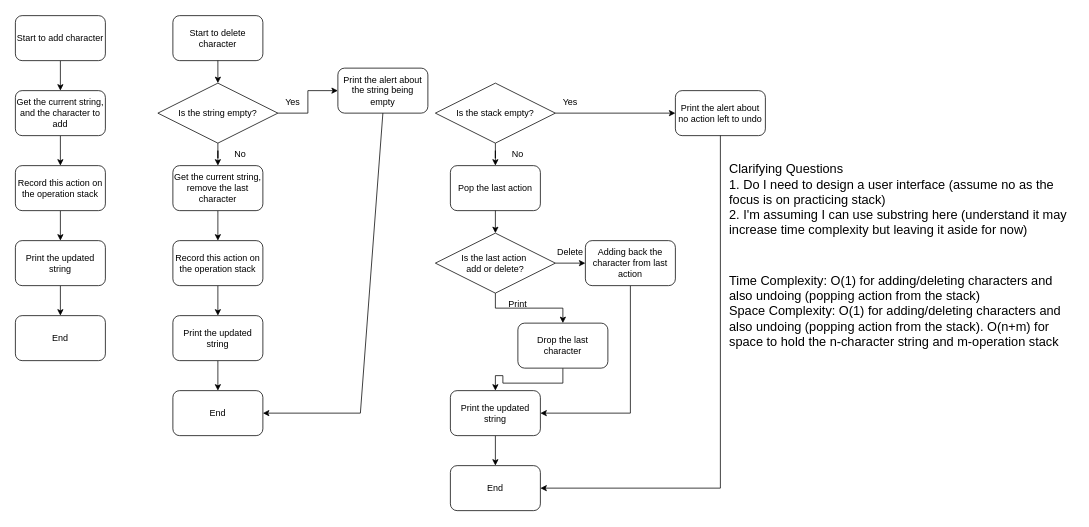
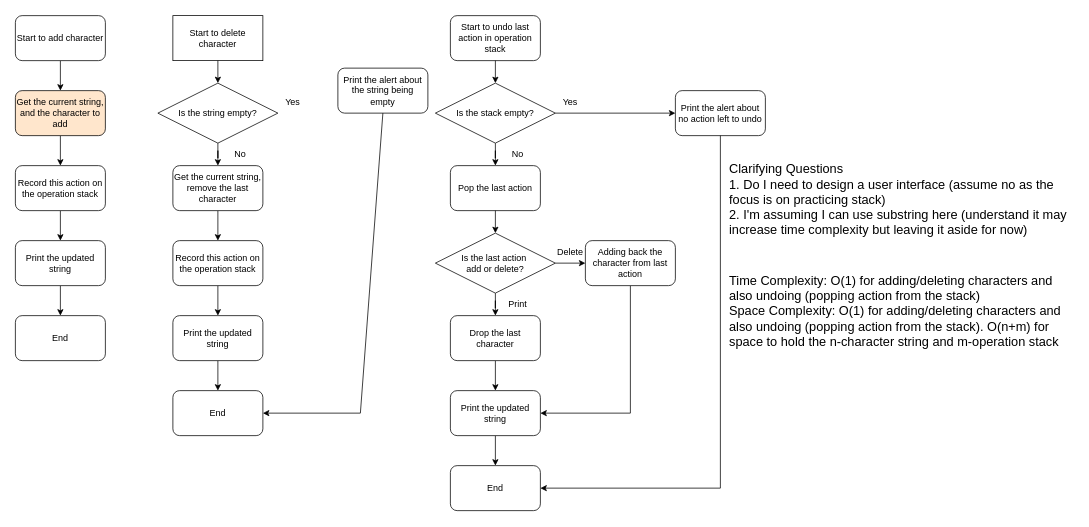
(218, 38) -> (218, 38)
none -> (495, 38)
none -> (495, 69)
(319, 90) -> none
(60, 113) -> (60, 113)
(563, 345) -> (495, 338)
